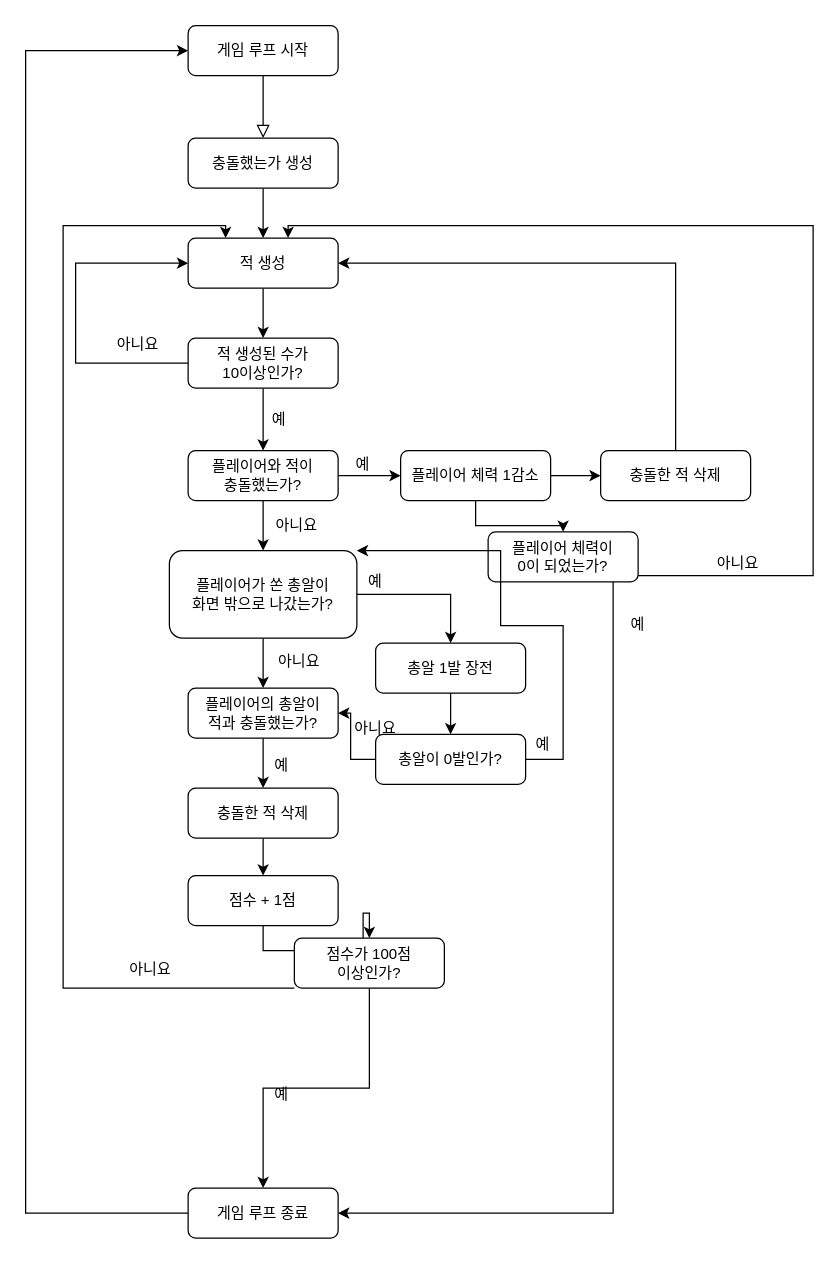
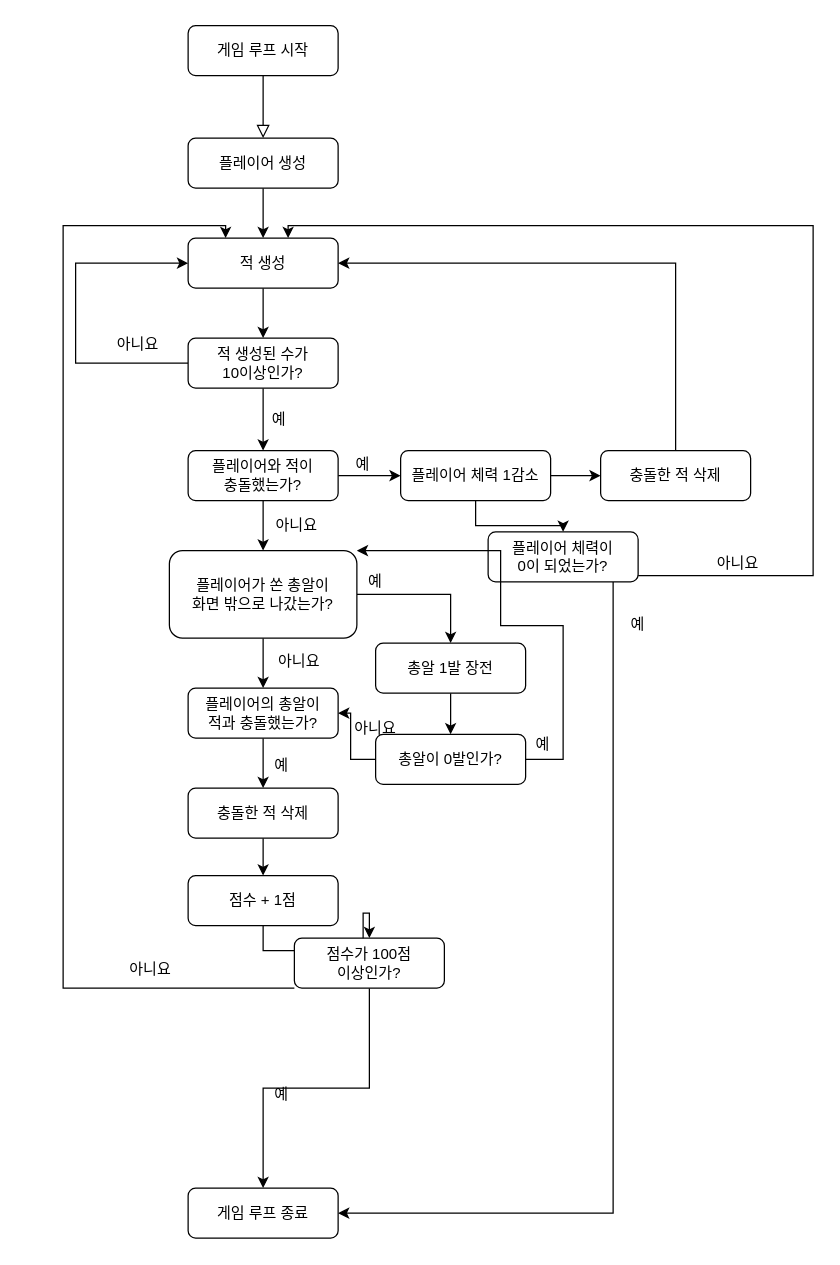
(263, 163) -> (263, 163)
(26, 636) -> none
